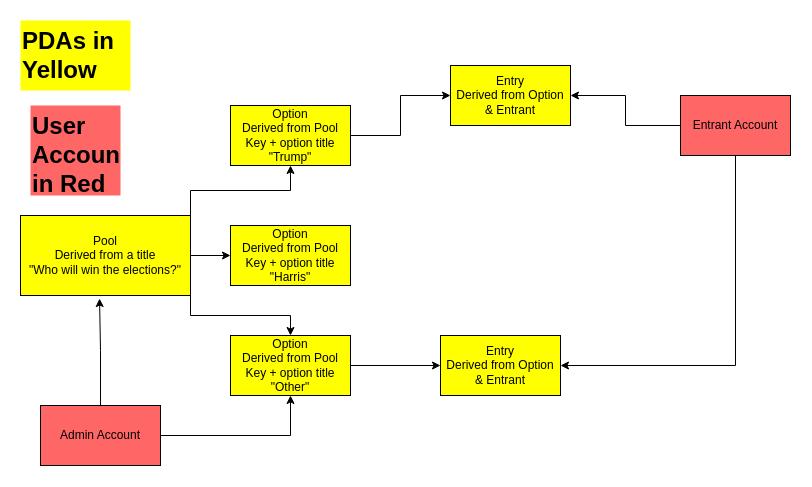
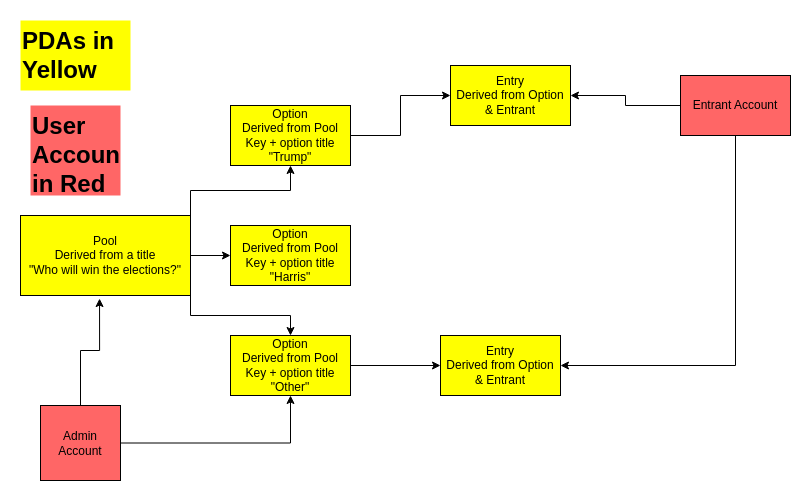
(736, 126) -> (736, 106)
(101, 436) -> (81, 443)
